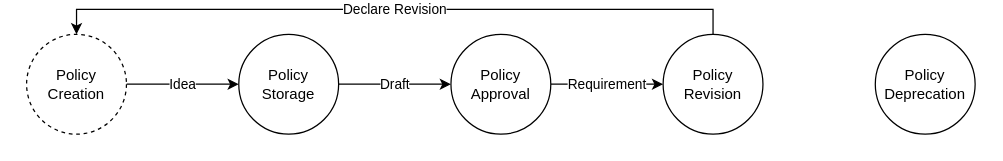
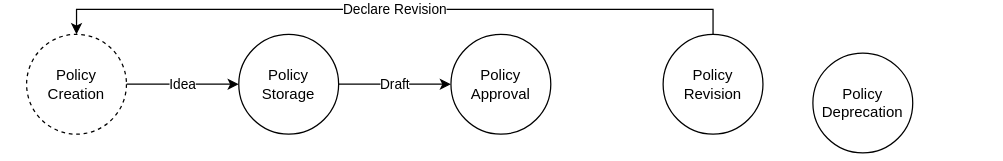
(603, 84) -> none
(926, 84) -> (863, 103)
